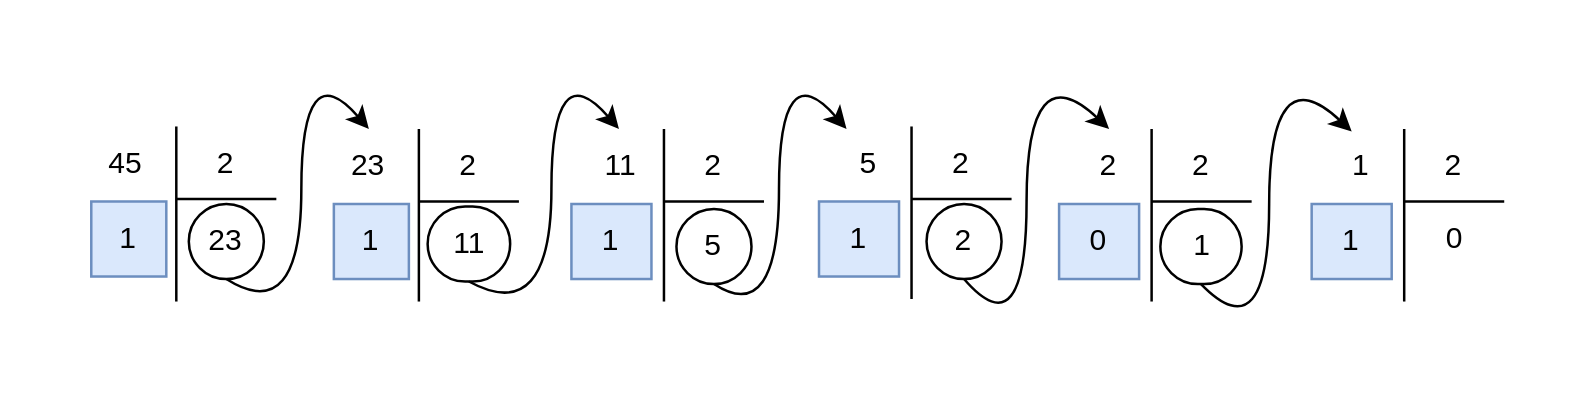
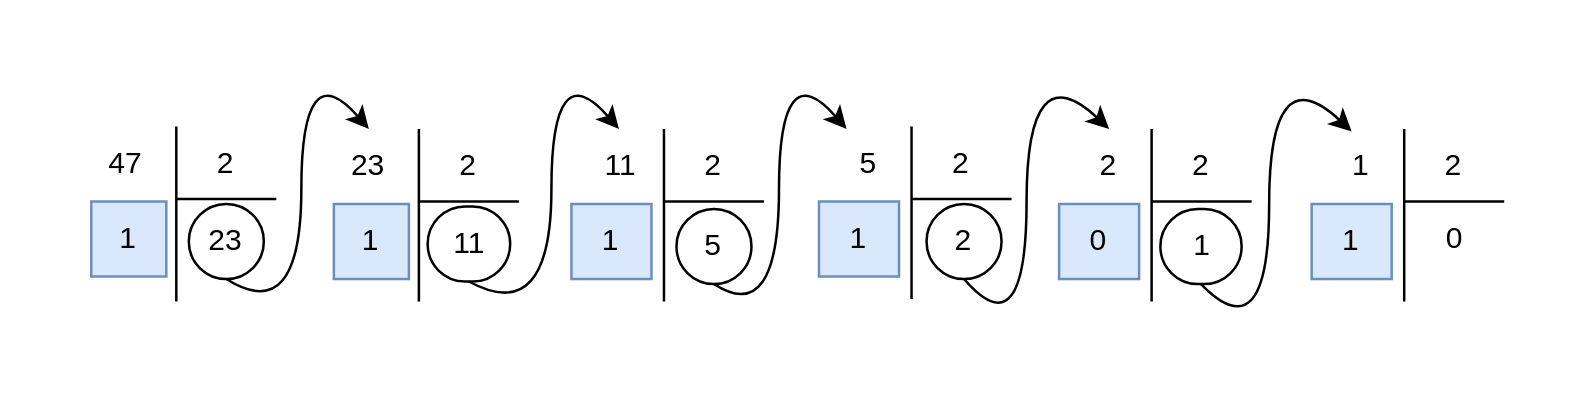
(126, 164) -> (126, 164)
